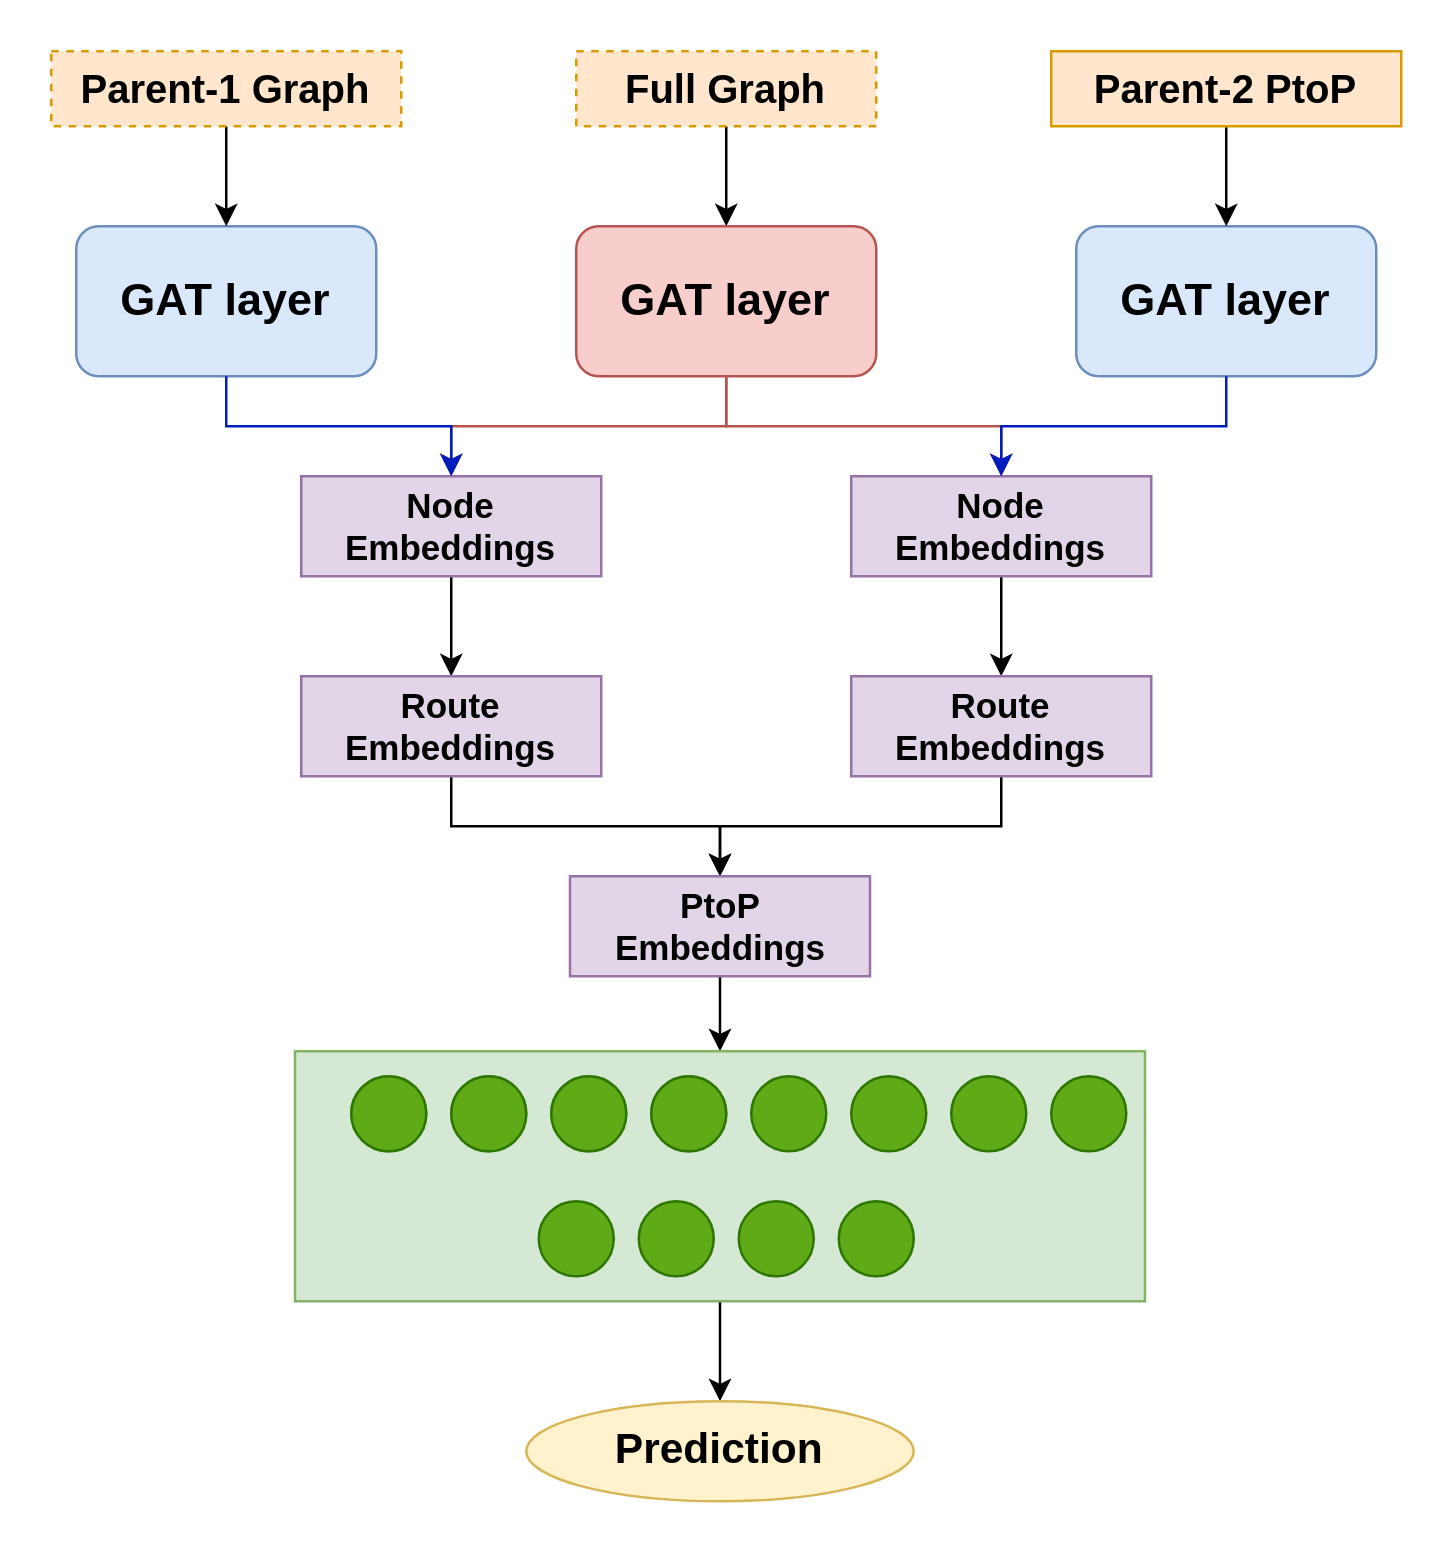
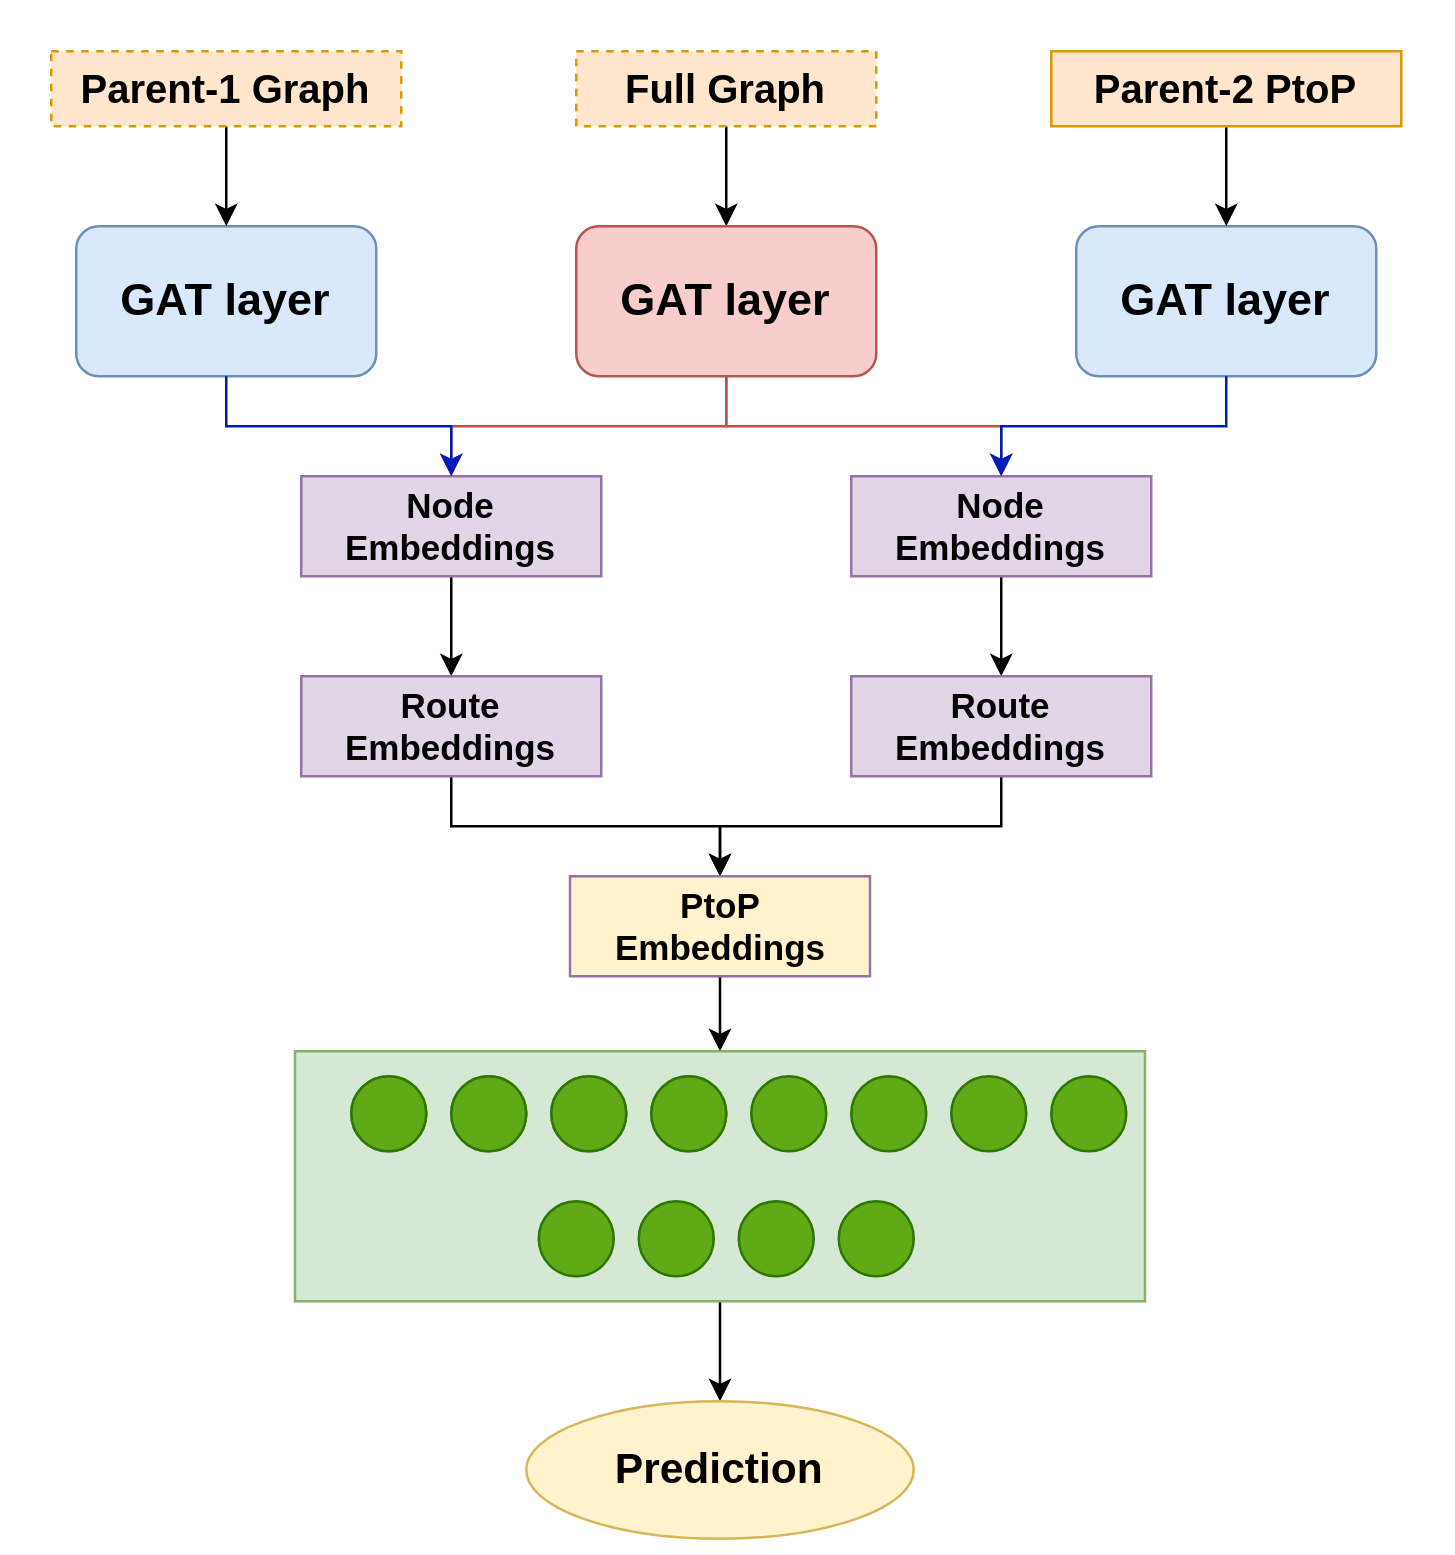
(720, 926) -> (720, 926)
(720, 1451) -> (720, 1470)
